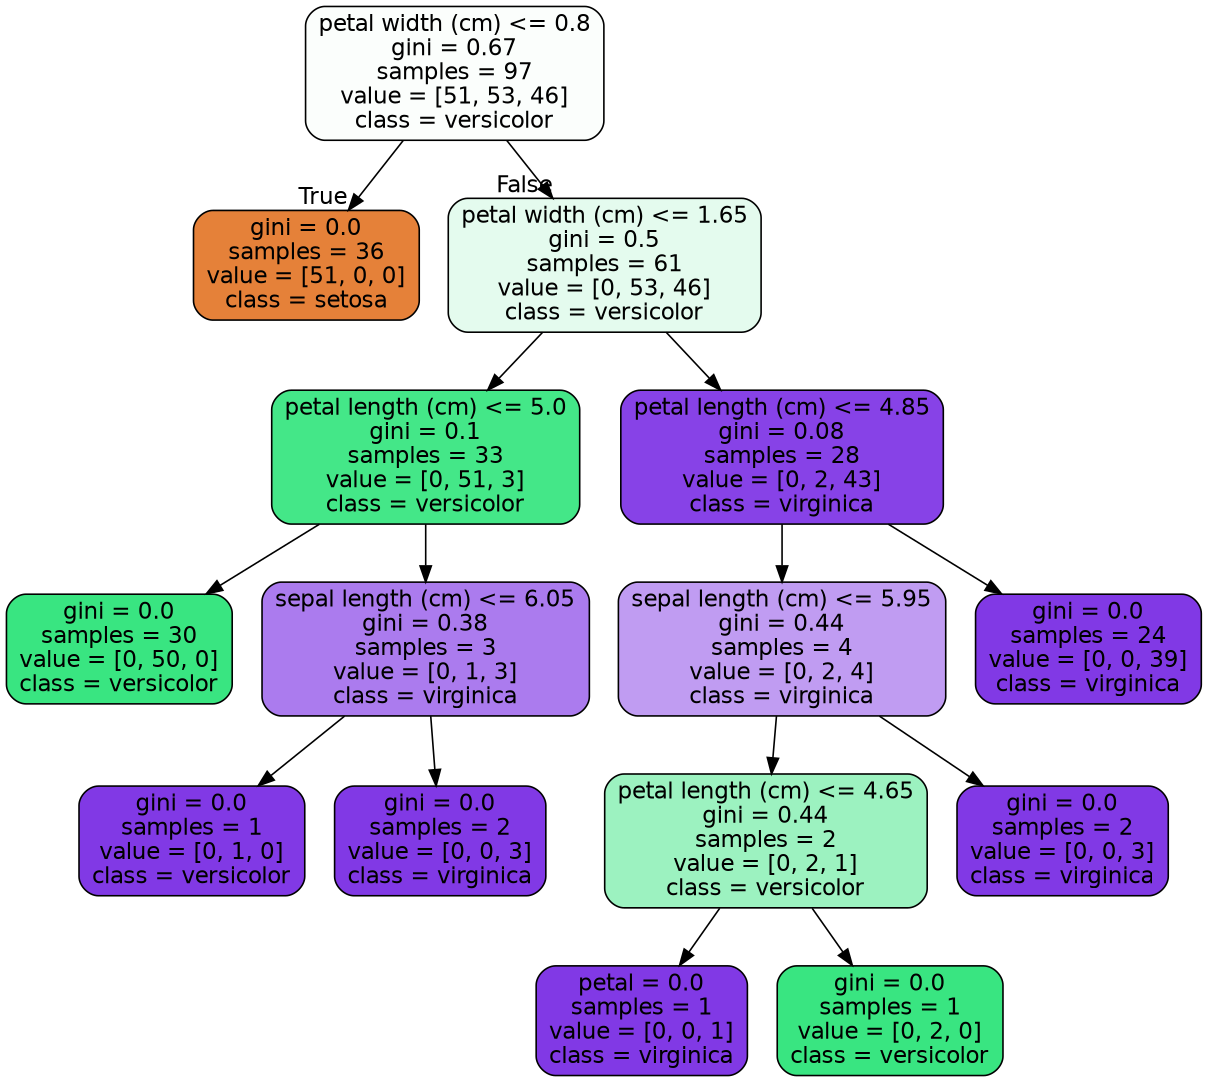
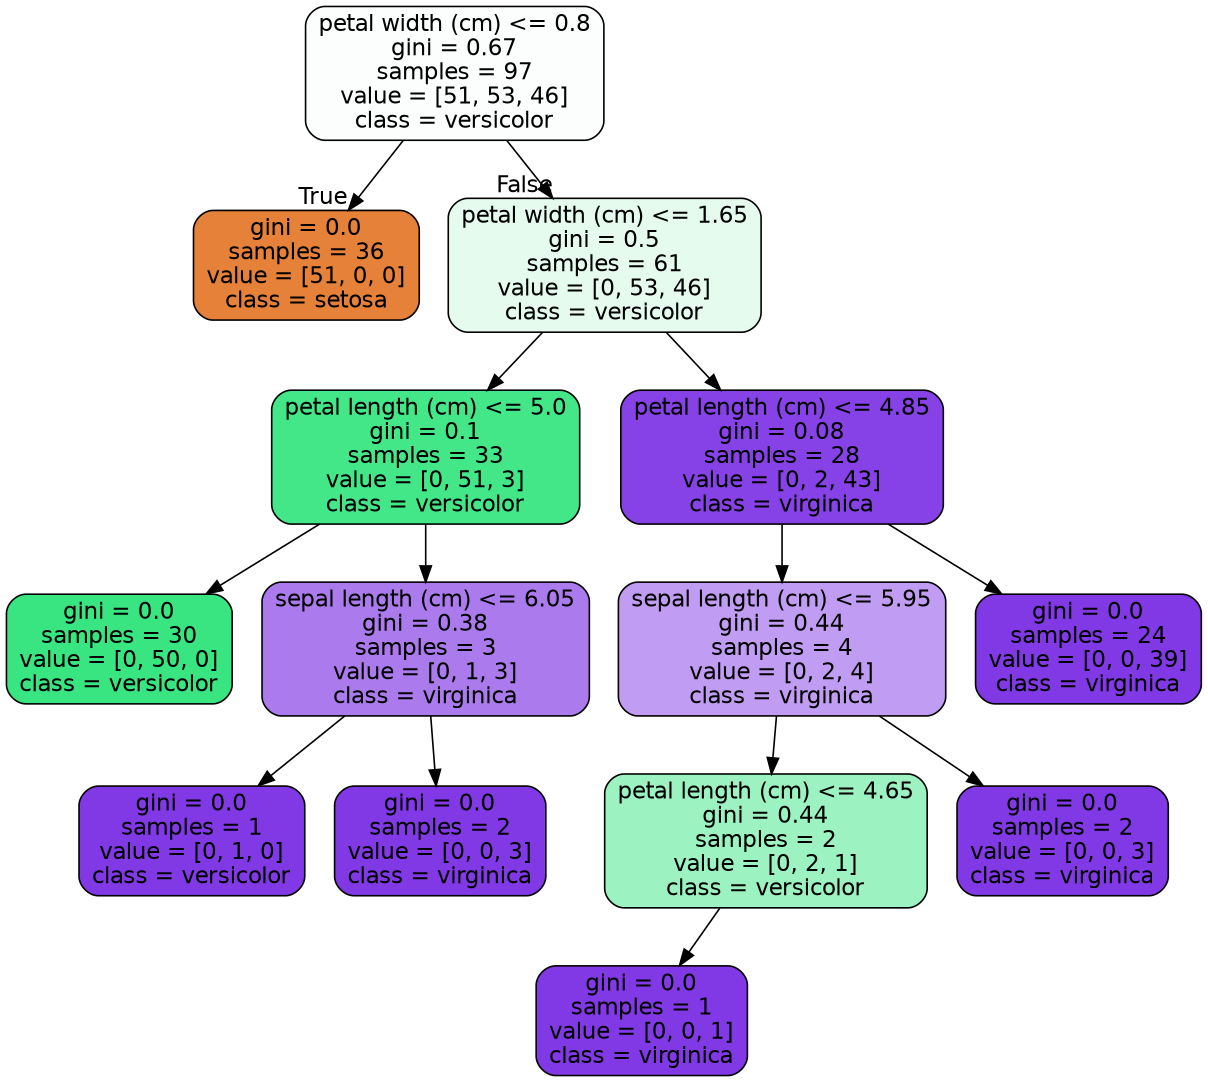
(642, 1021) -> (642, 1021)
(890, 1021) -> none
